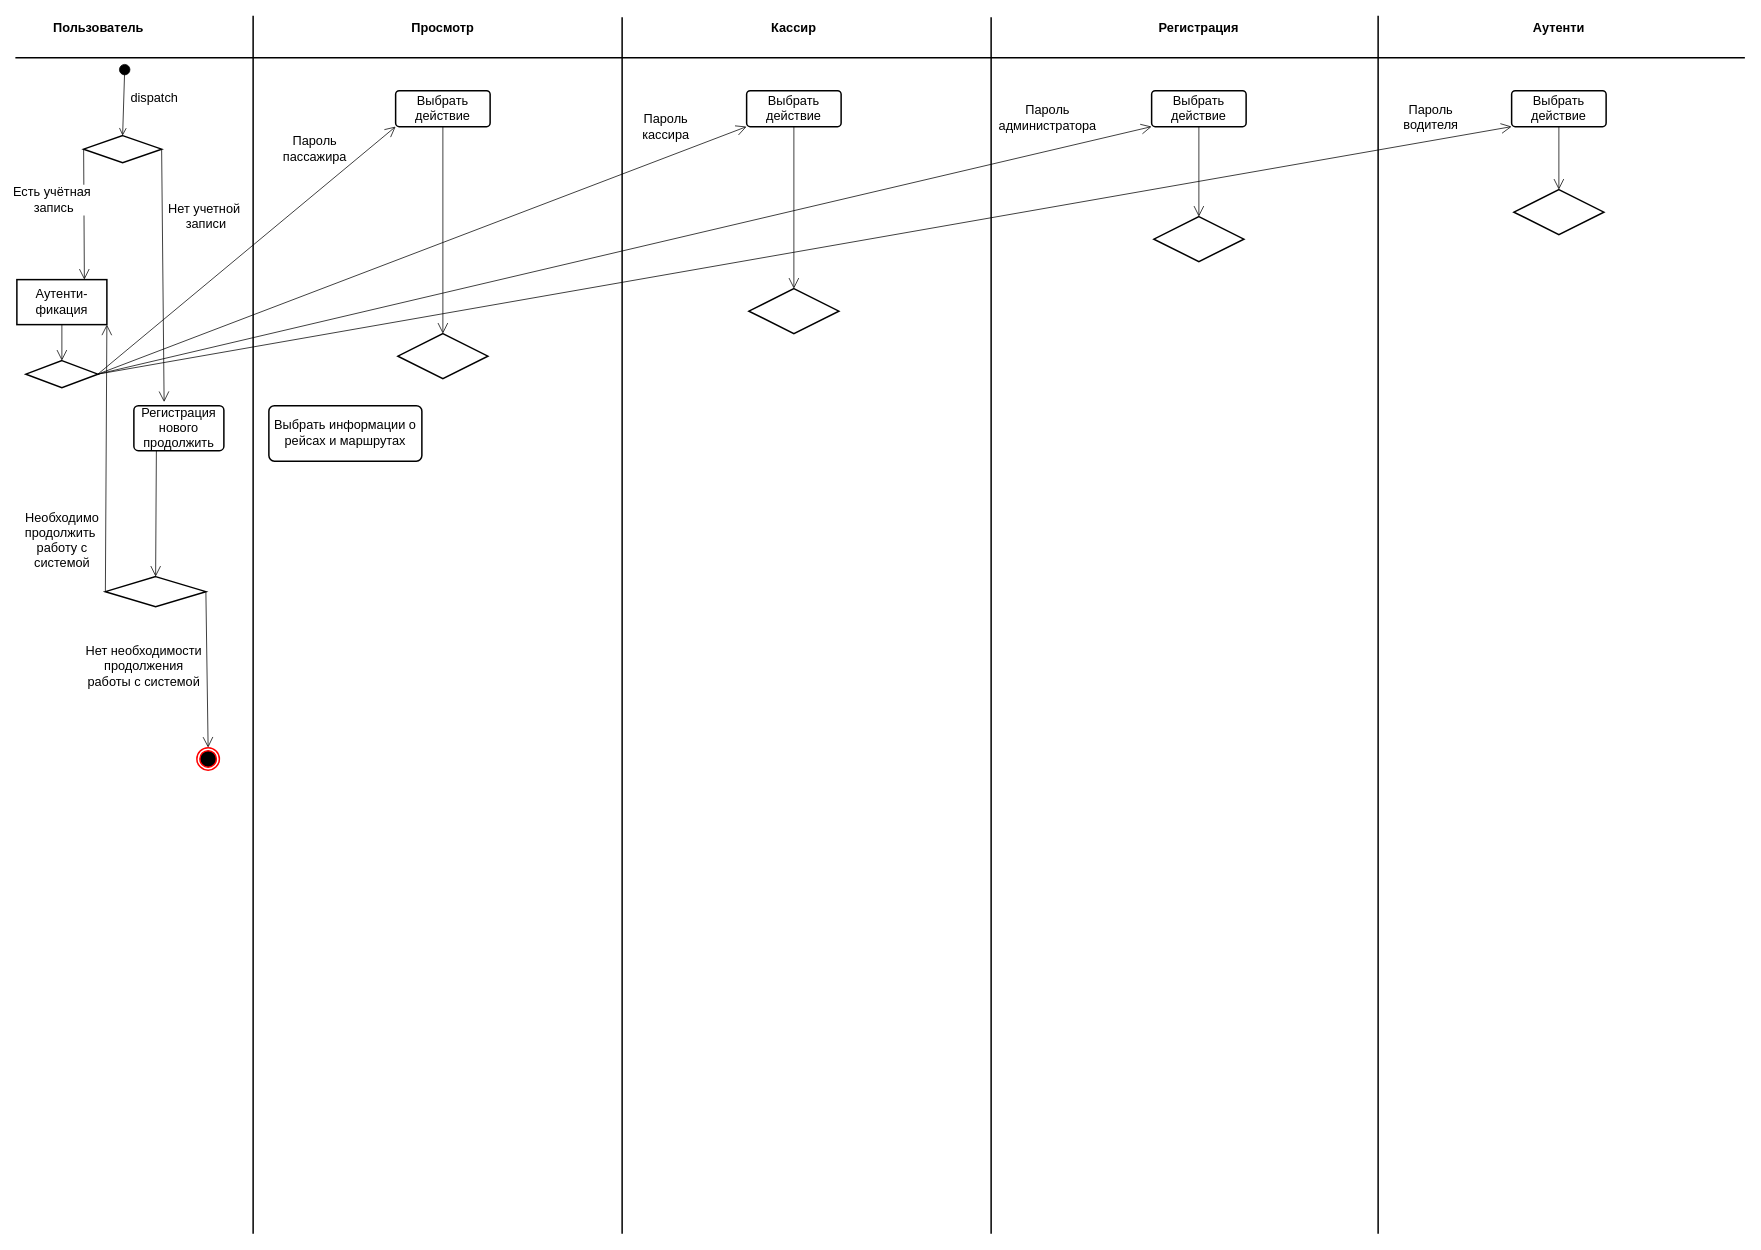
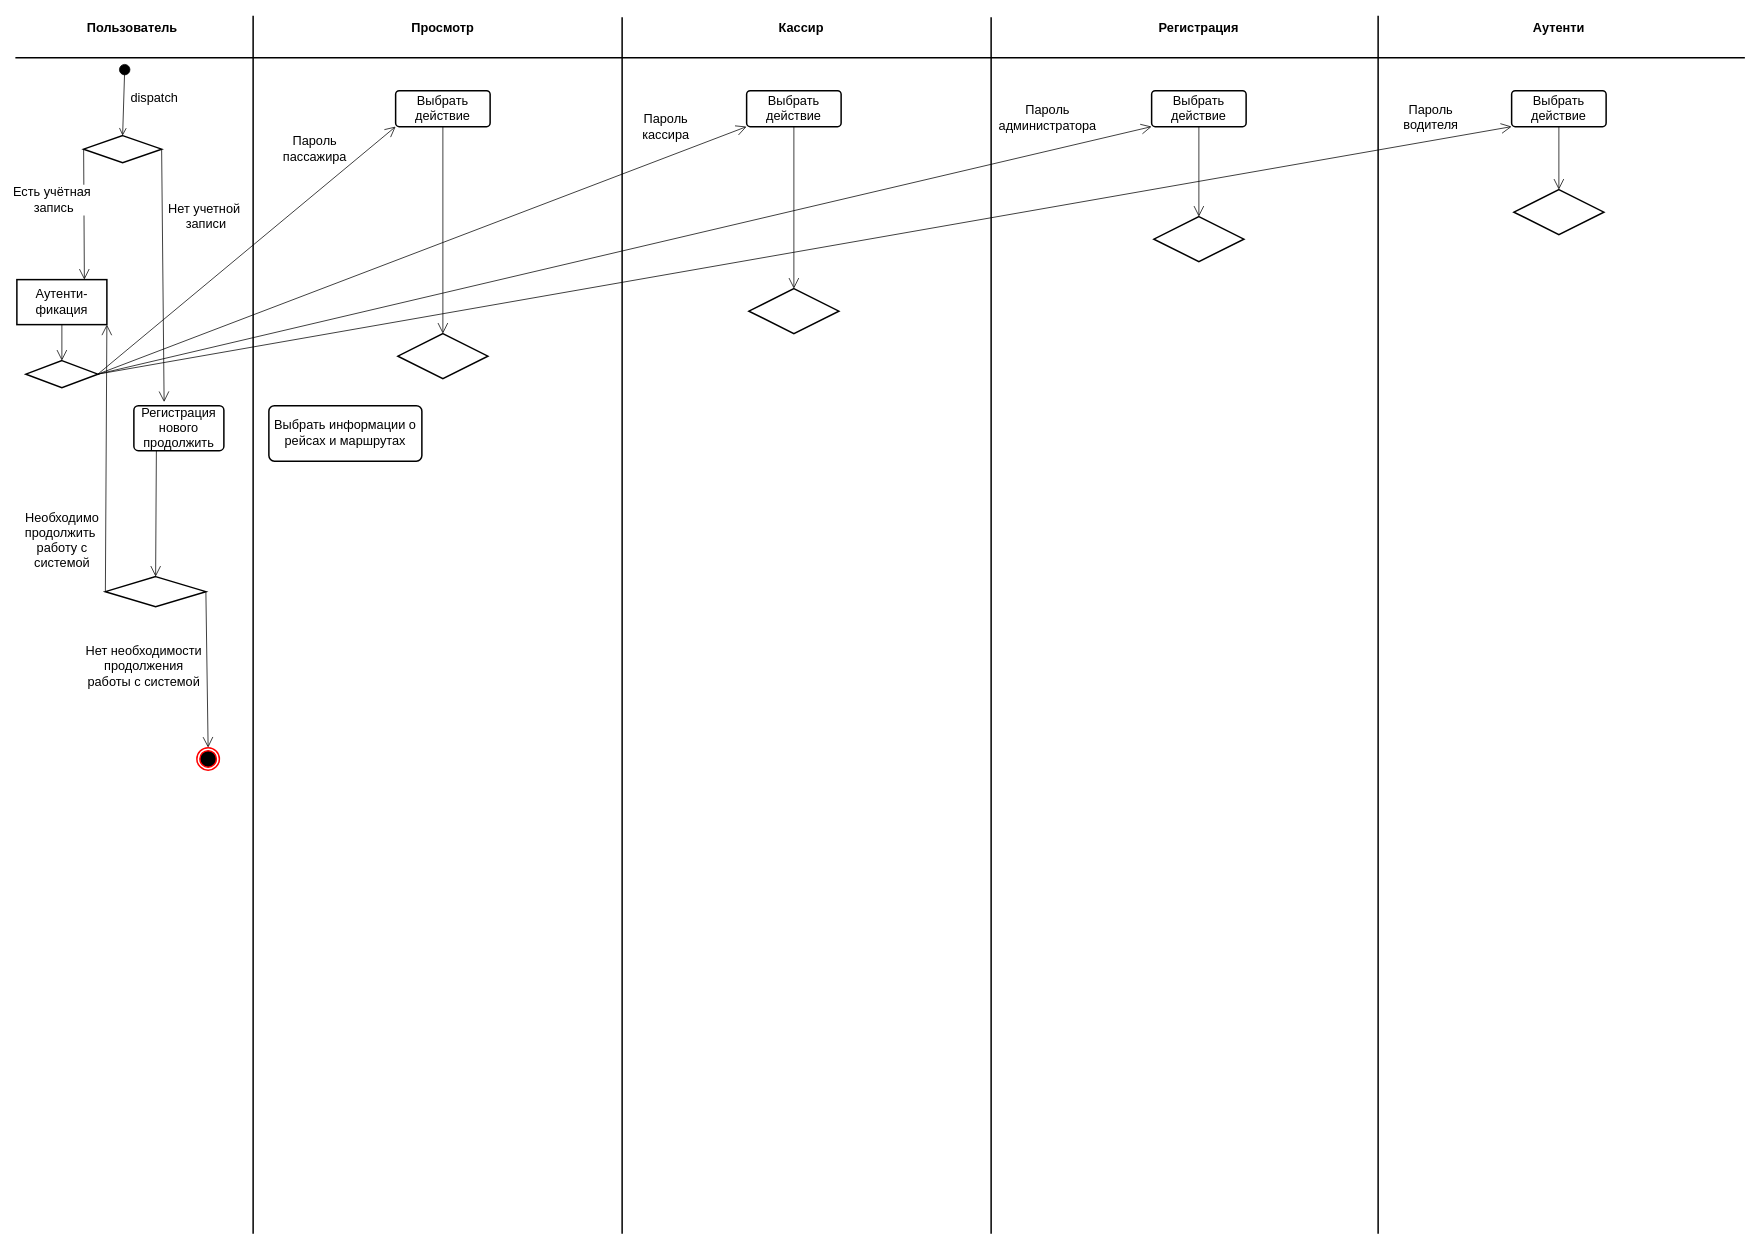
(99, 27) -> (132, 27)
(794, 27) -> (801, 27)
